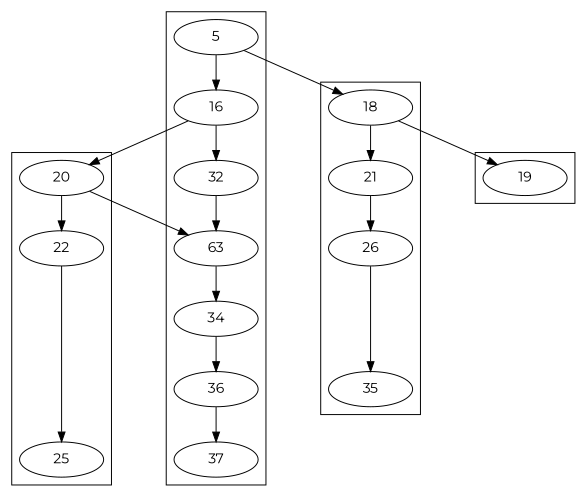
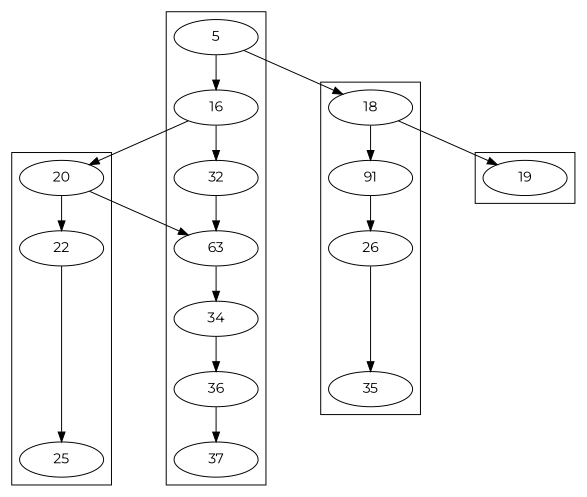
(371, 178) -> (371, 178)
